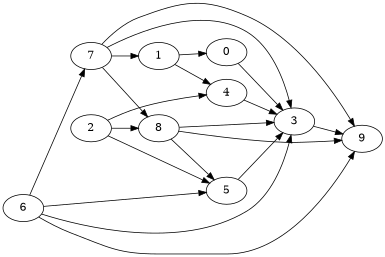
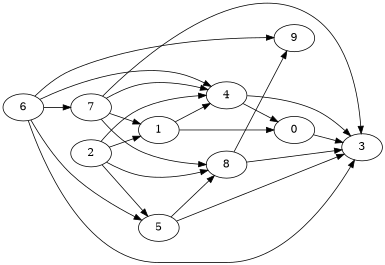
(242, 14) -> (152, 83)
none -> (117, 74)
none -> (260, 112)
(325, 129) -> none
none -> (120, 144)
(190, 157) -> (190, 199)
